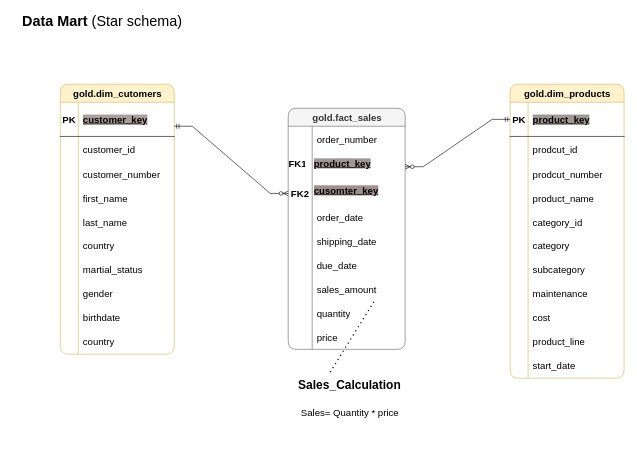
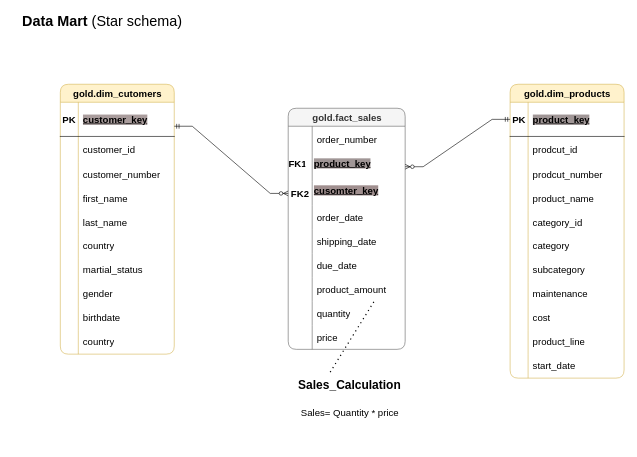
(348, 290) -> (355, 290)
